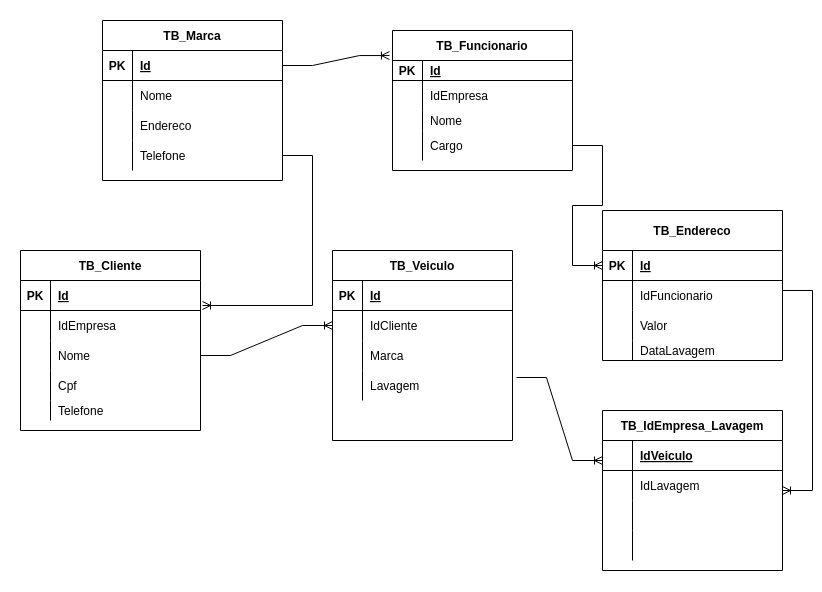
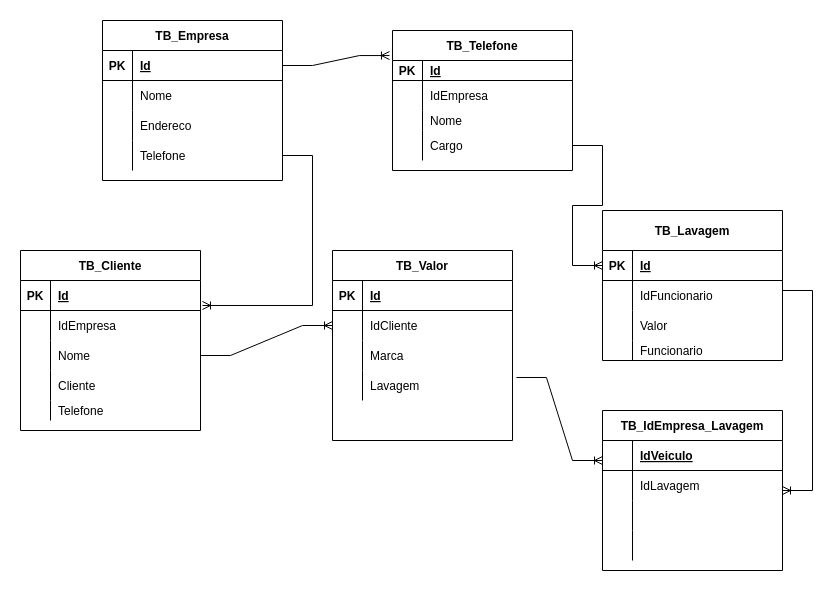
(192, 36) -> (192, 36)
(482, 46) -> (482, 46)
(692, 231) -> (692, 231)
(422, 266) -> (422, 266)
(677, 351) -> (674, 351)
(68, 386) -> (78, 386)
